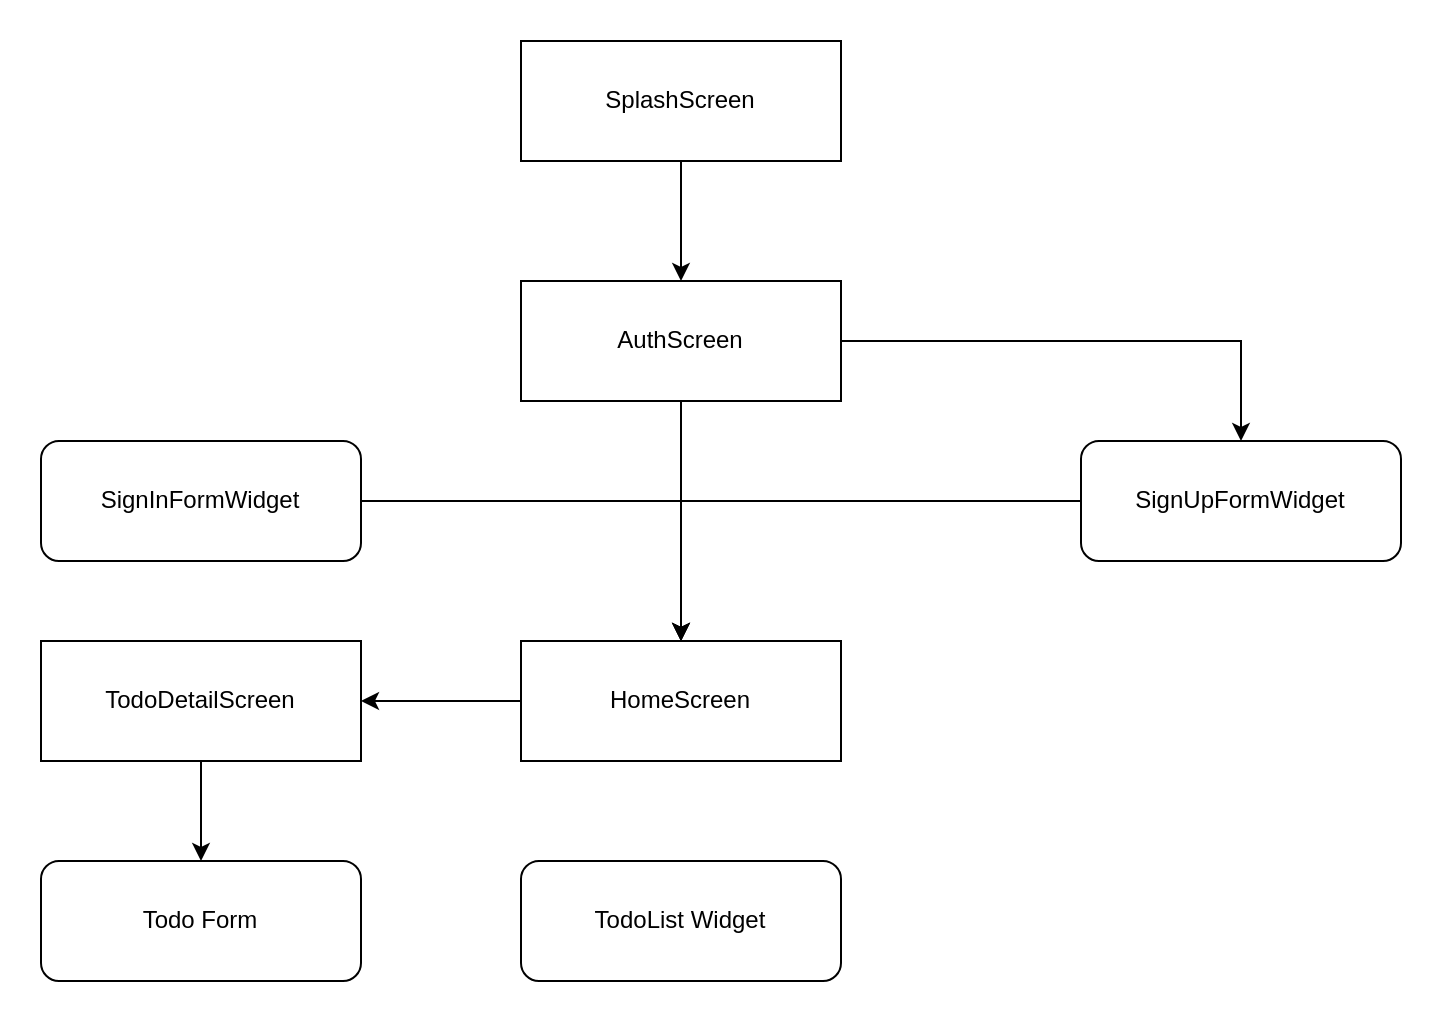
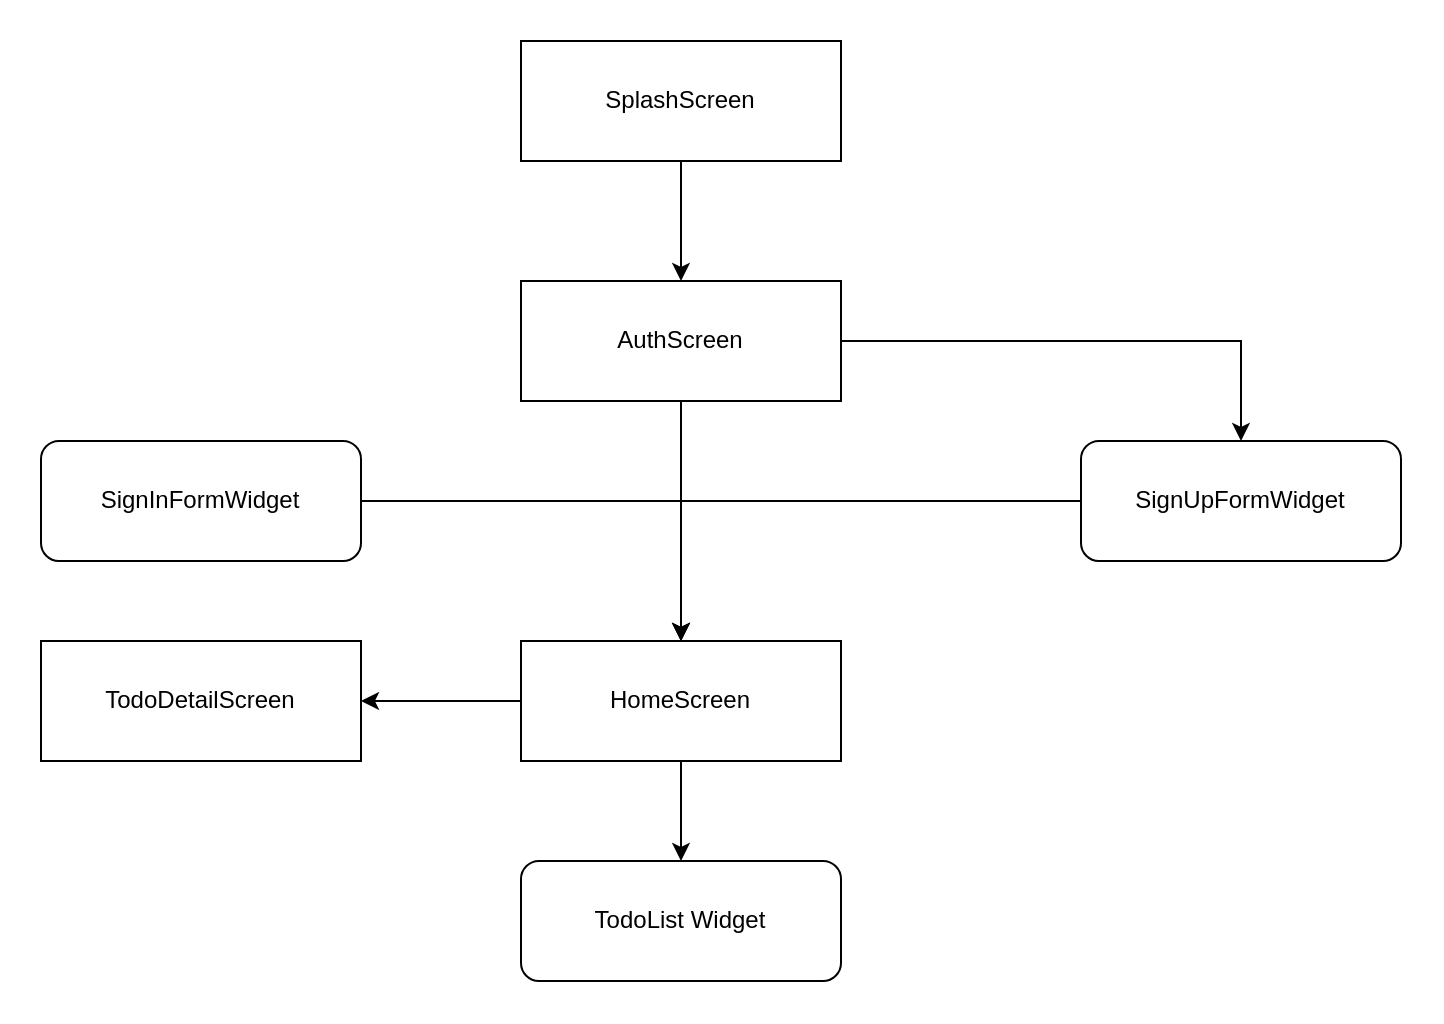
(201, 804) -> none
none -> (681, 804)
(201, 921) -> none
